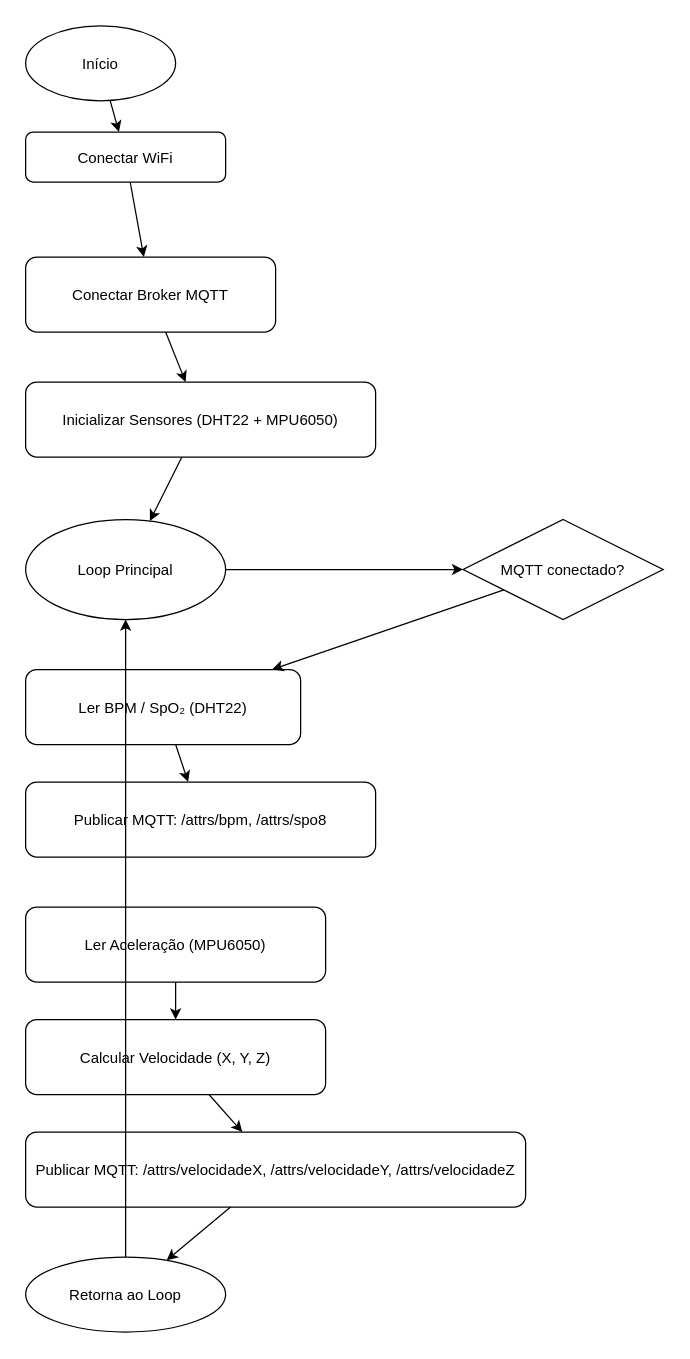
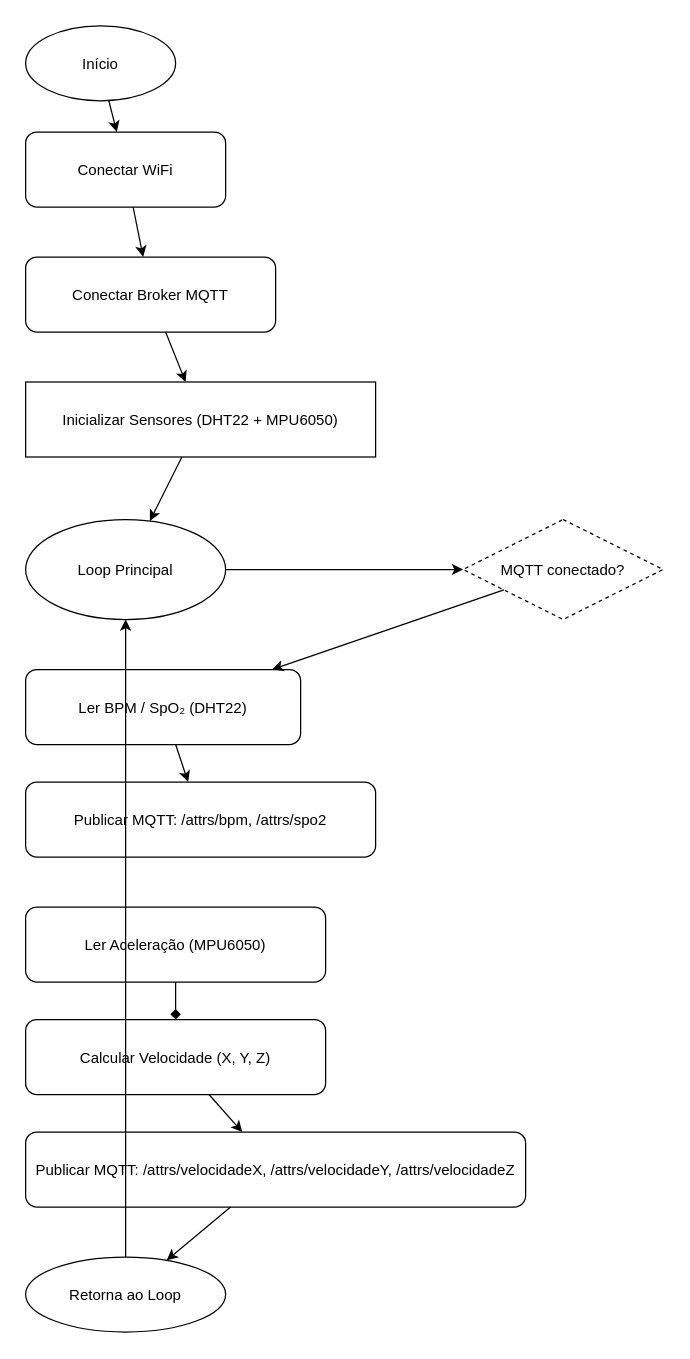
(126, 157) -> (126, 169)
(201, 419) -> (201, 419)
(563, 569) -> (563, 569)
(200, 820) -> (200, 820)
(176, 1009) -> (176, 1008)
